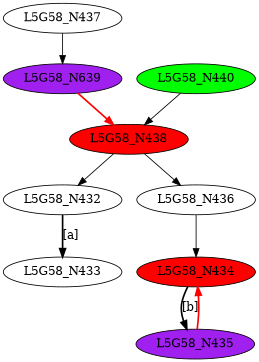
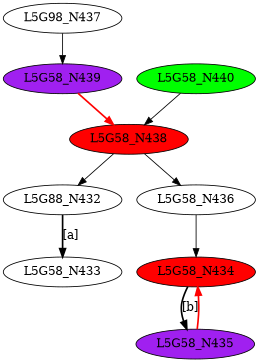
(63, 18) -> (63, 18)
(63, 79) -> (63, 79)
(63, 200) -> (63, 200)
